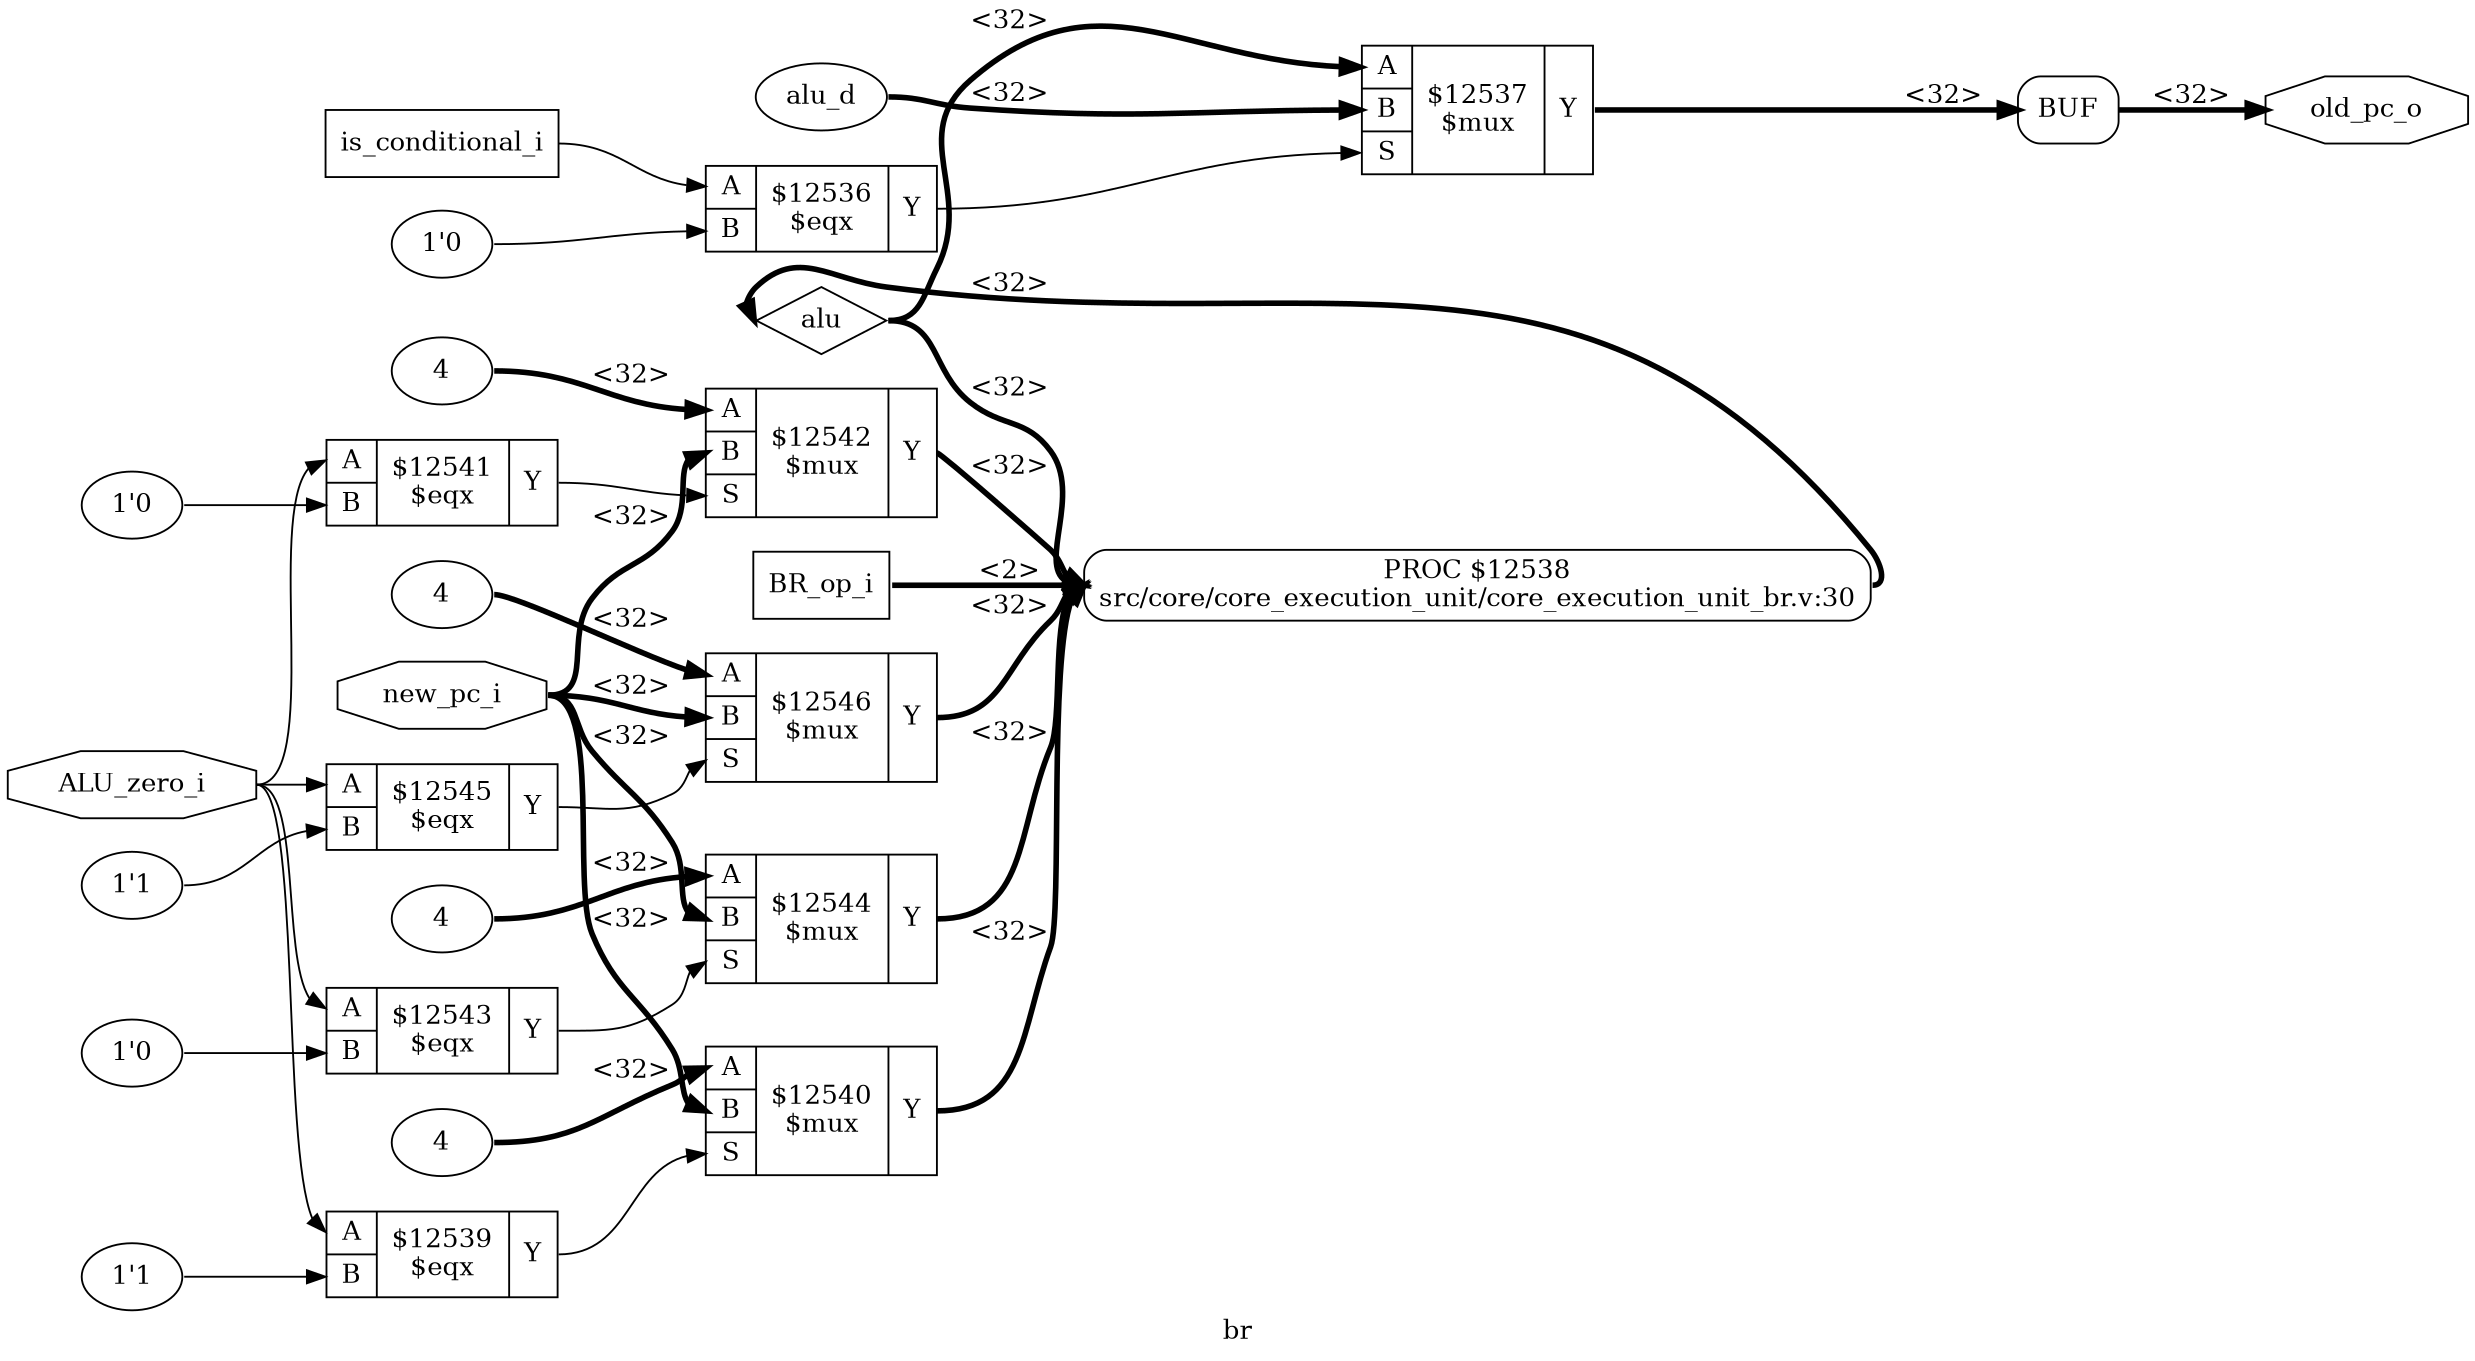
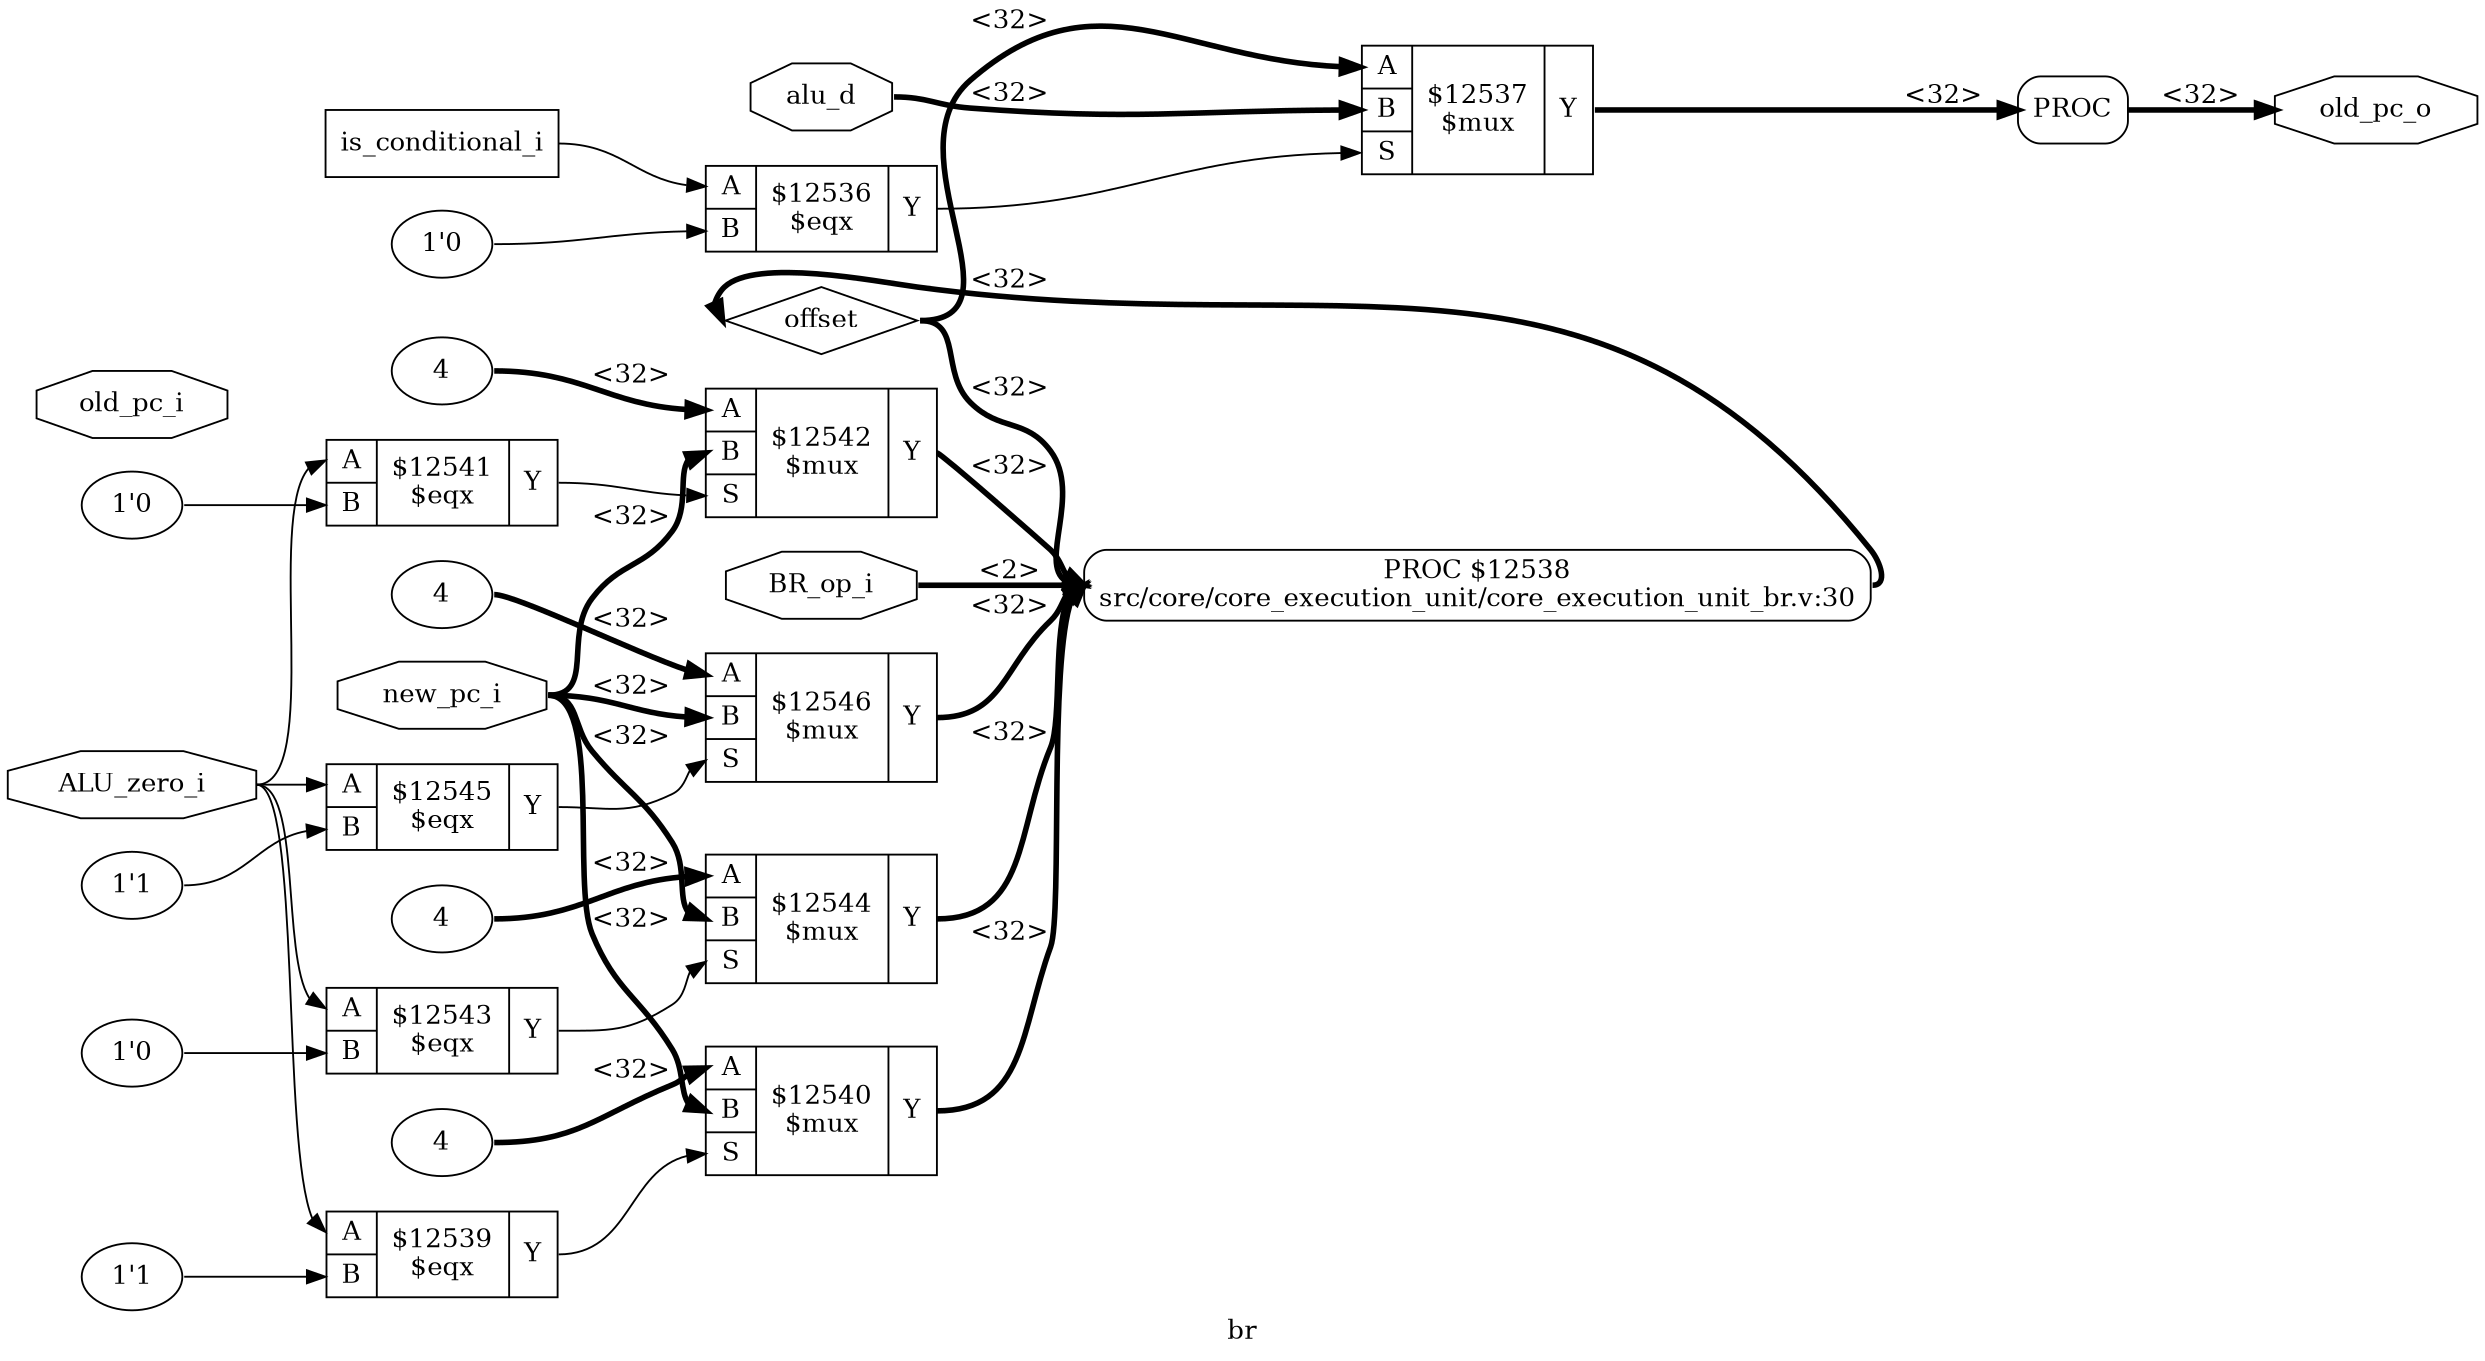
(821, 97) -> (821, 97)
(2068, 110) -> (2073, 110)
(821, 321) -> (821, 321)
none -> (132, 404)
(821, 585) -> (821, 585)
